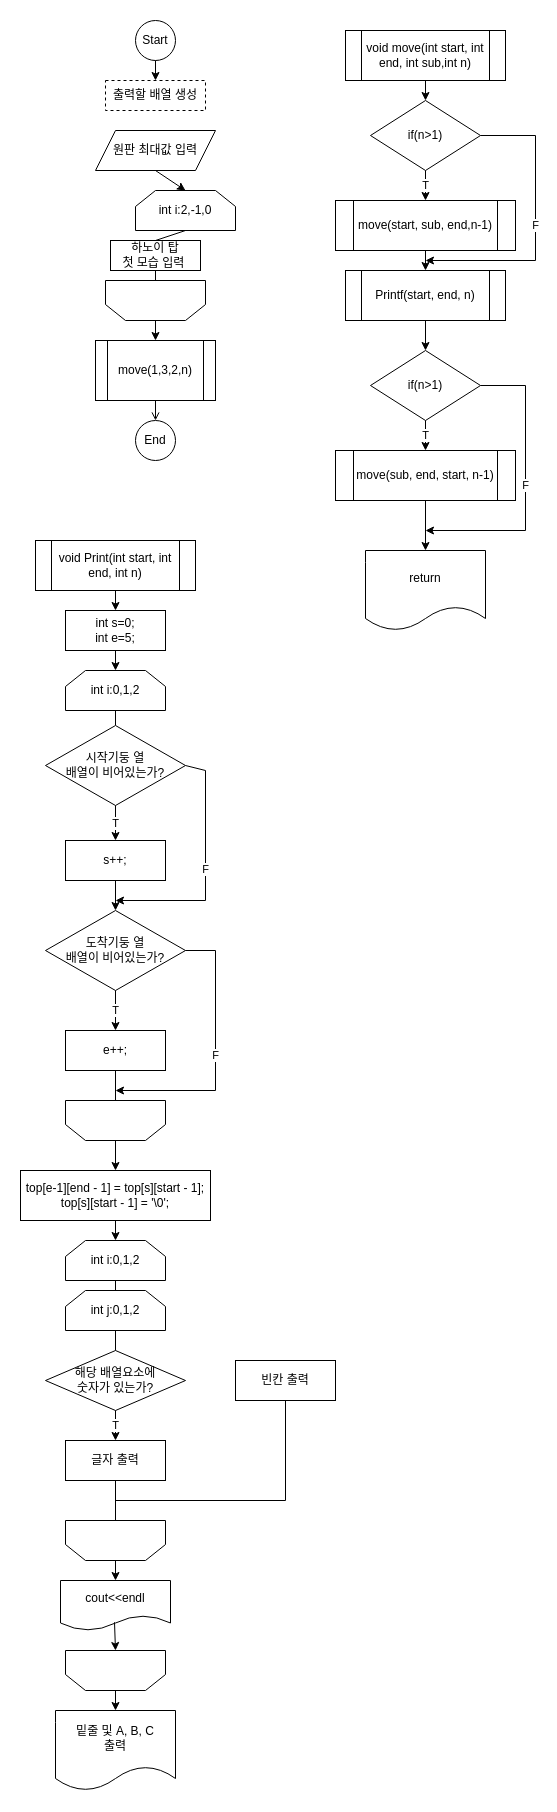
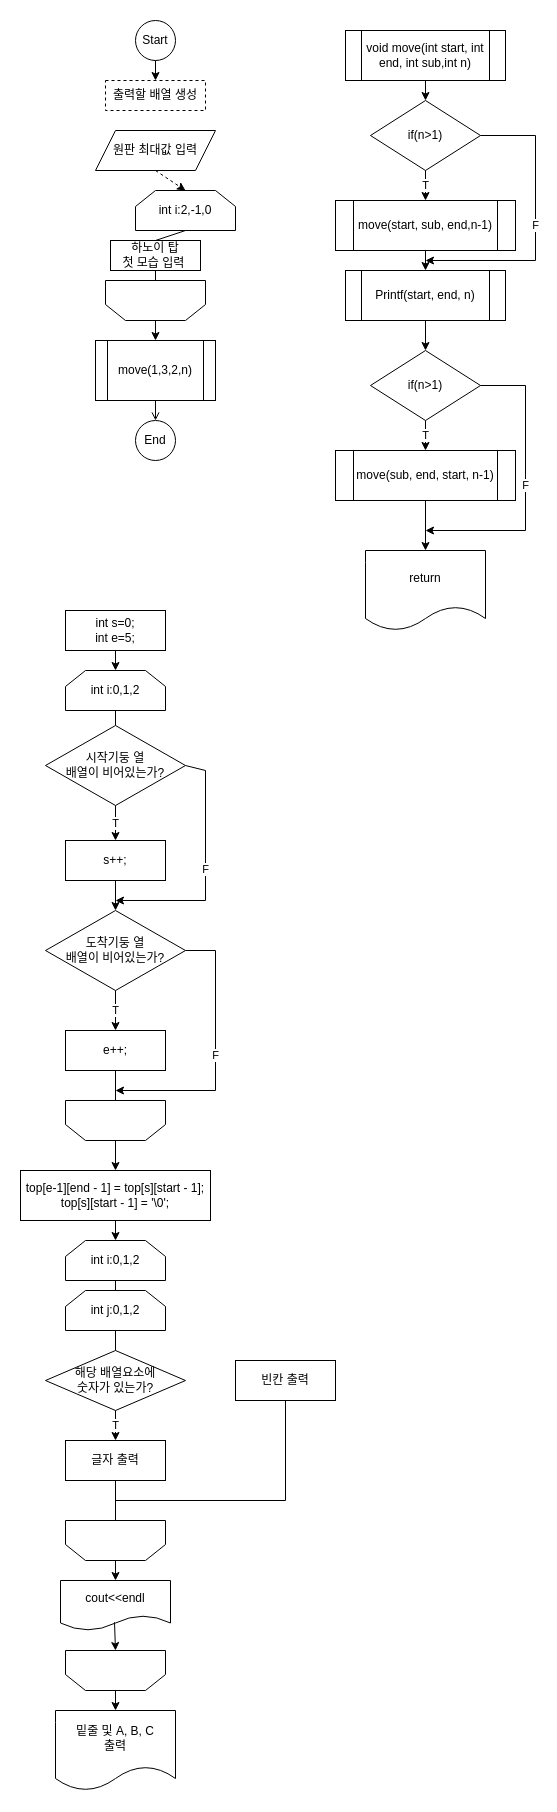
(167, 178) -> (167, 178)
(116, 566) -> none
(116, 597) -> none
